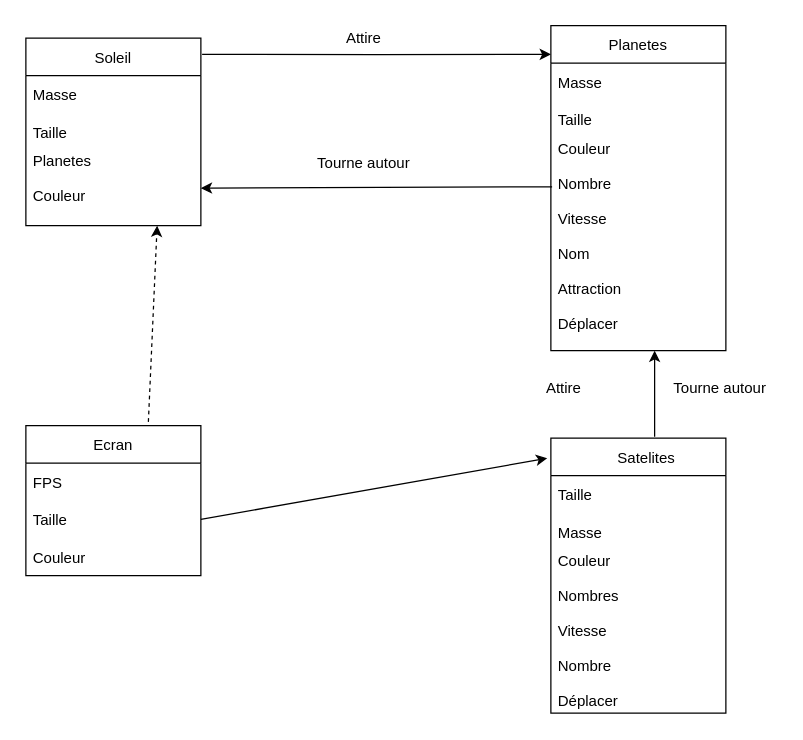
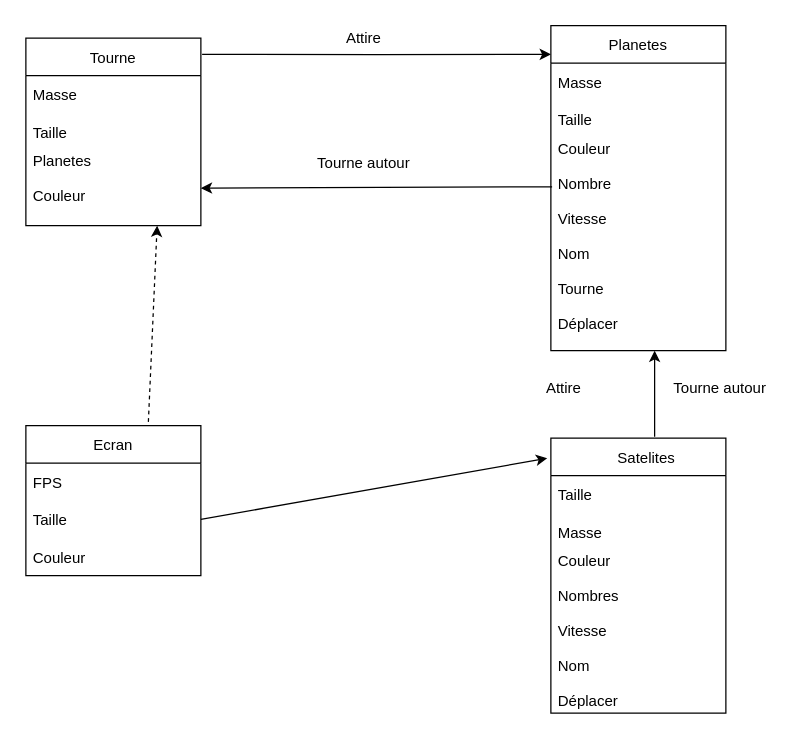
(113, 58) -> (113, 58)
(585, 149) -> (585, 149)
(585, 561) -> (585, 561)
